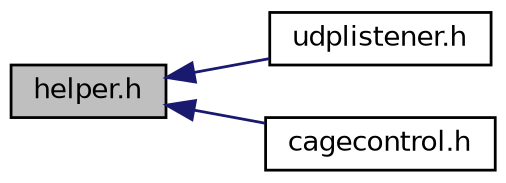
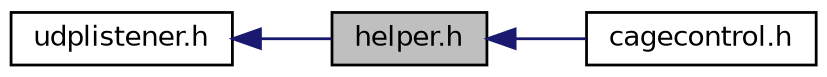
(232, 65) -> (296, 39)
